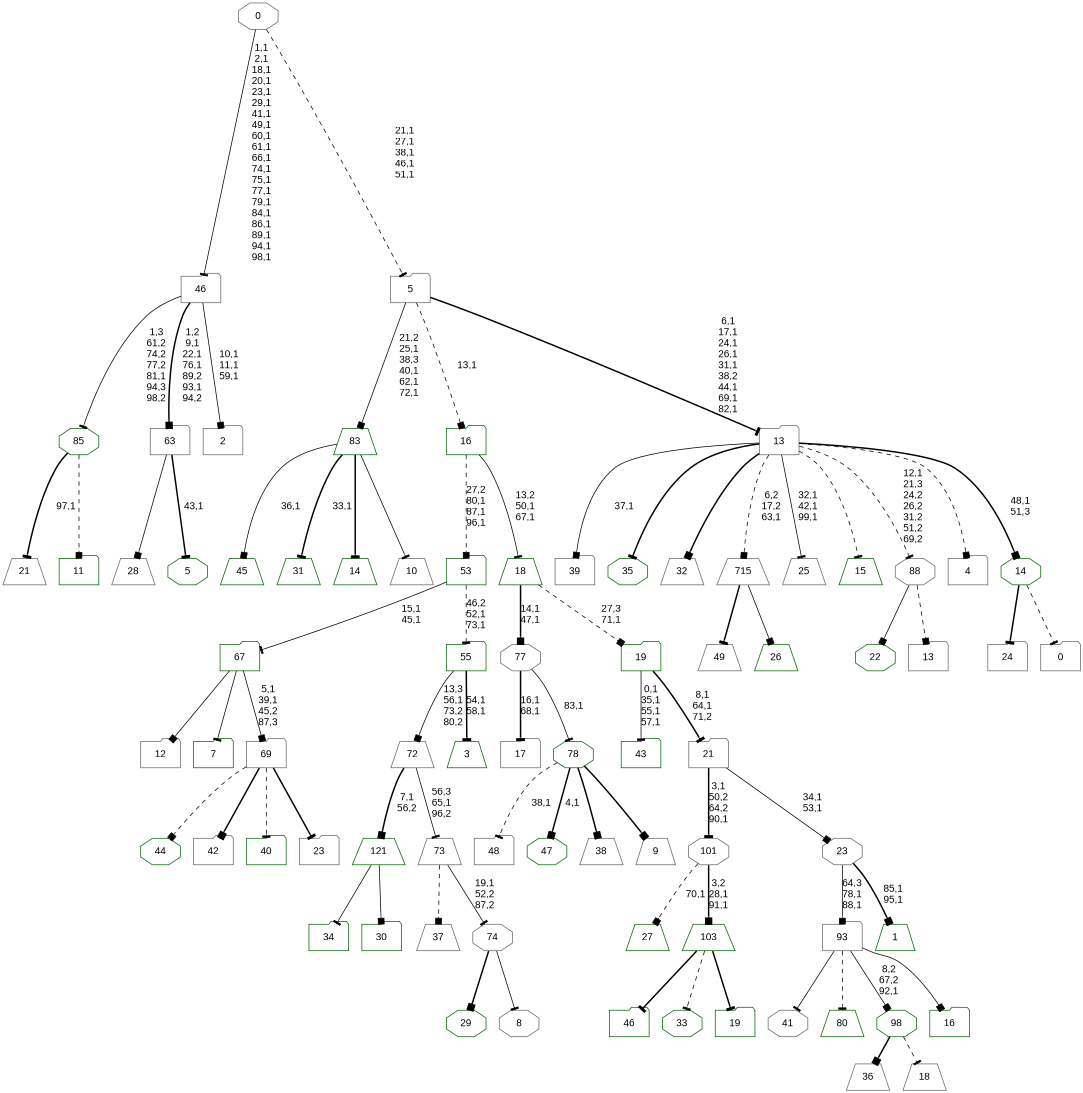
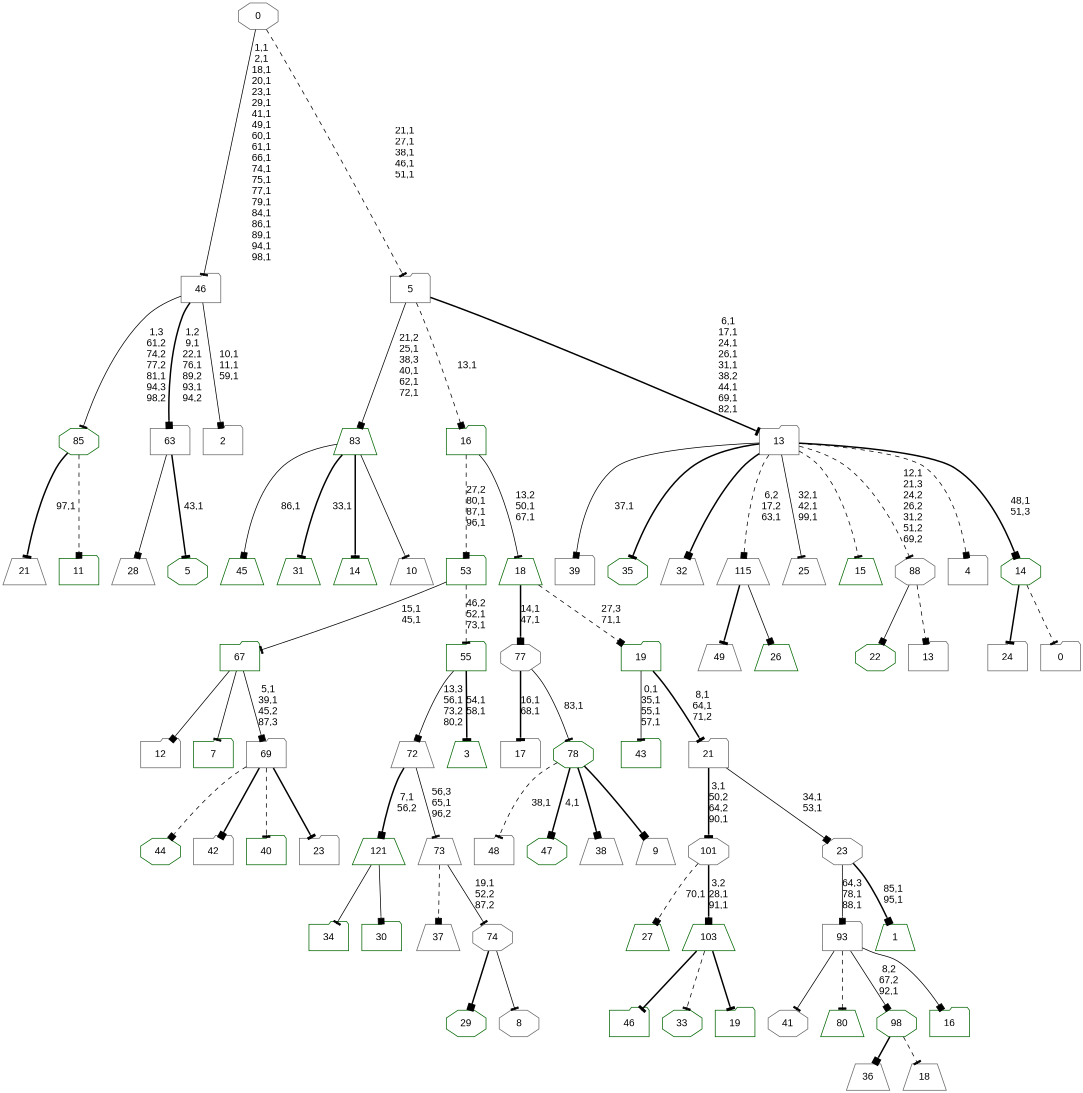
(291, 507) -> (291, 507)
(743, 572) -> (743, 572)
